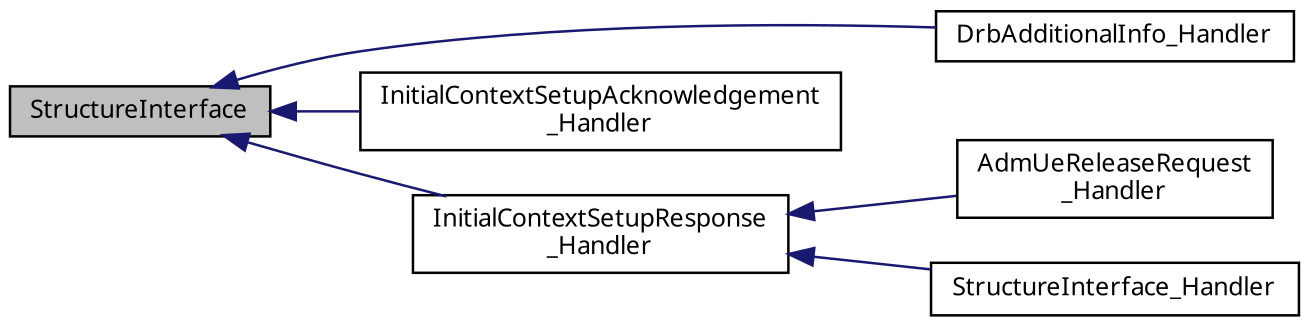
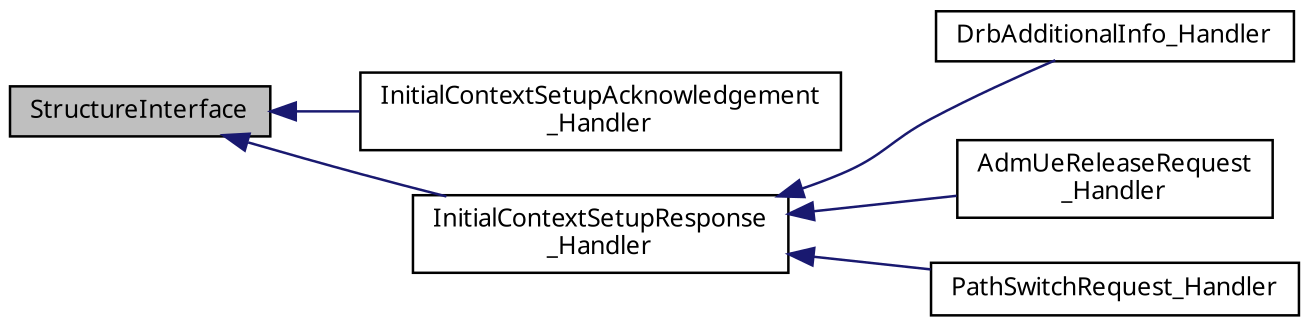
(584, 30) -> (927, 121)
(1115, 289) -> (1115, 289)
